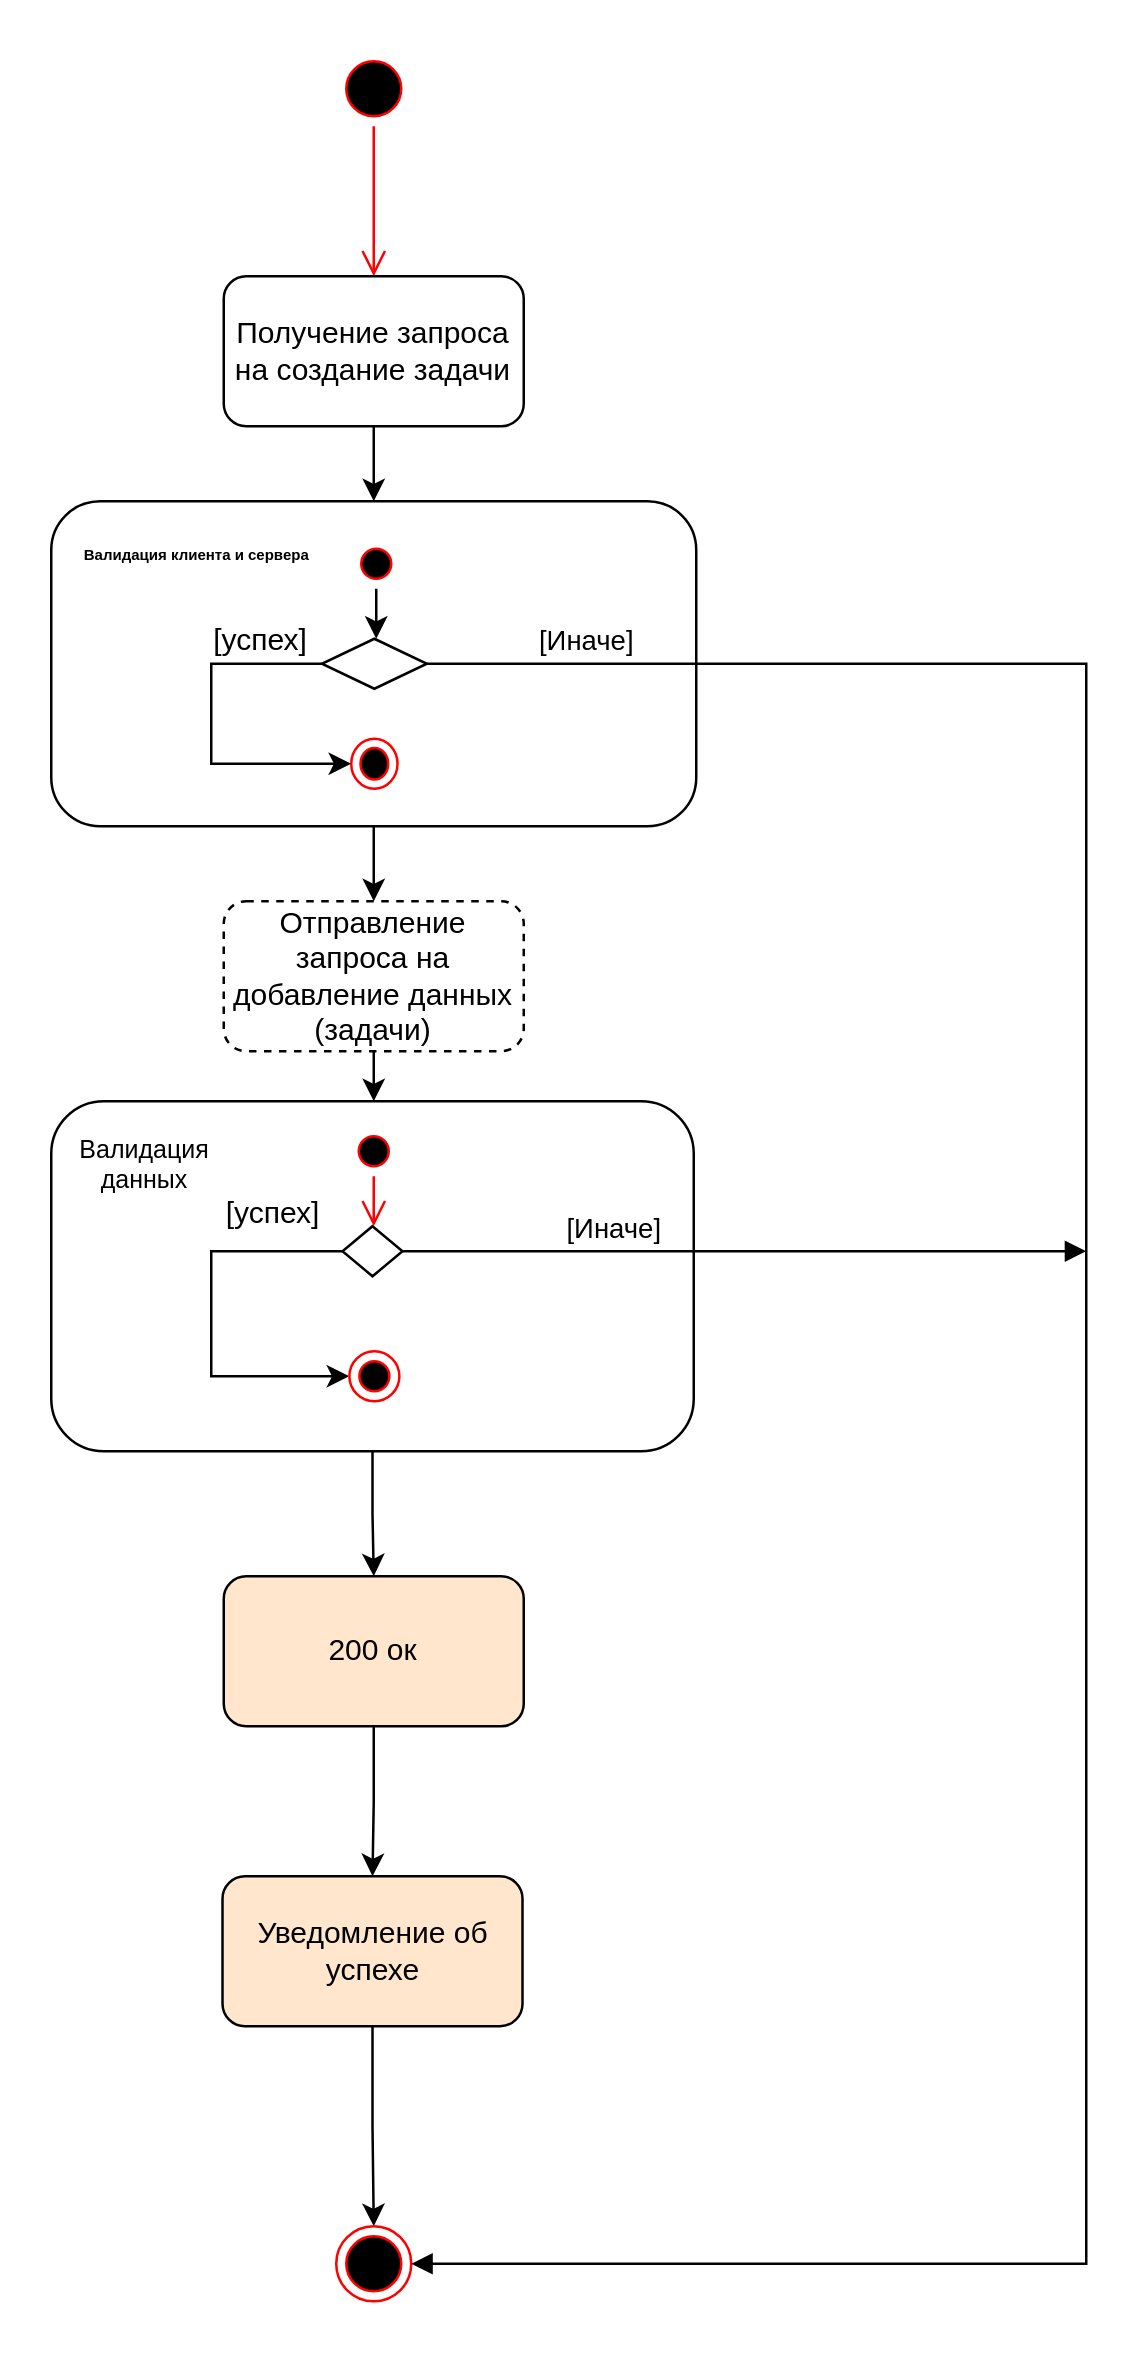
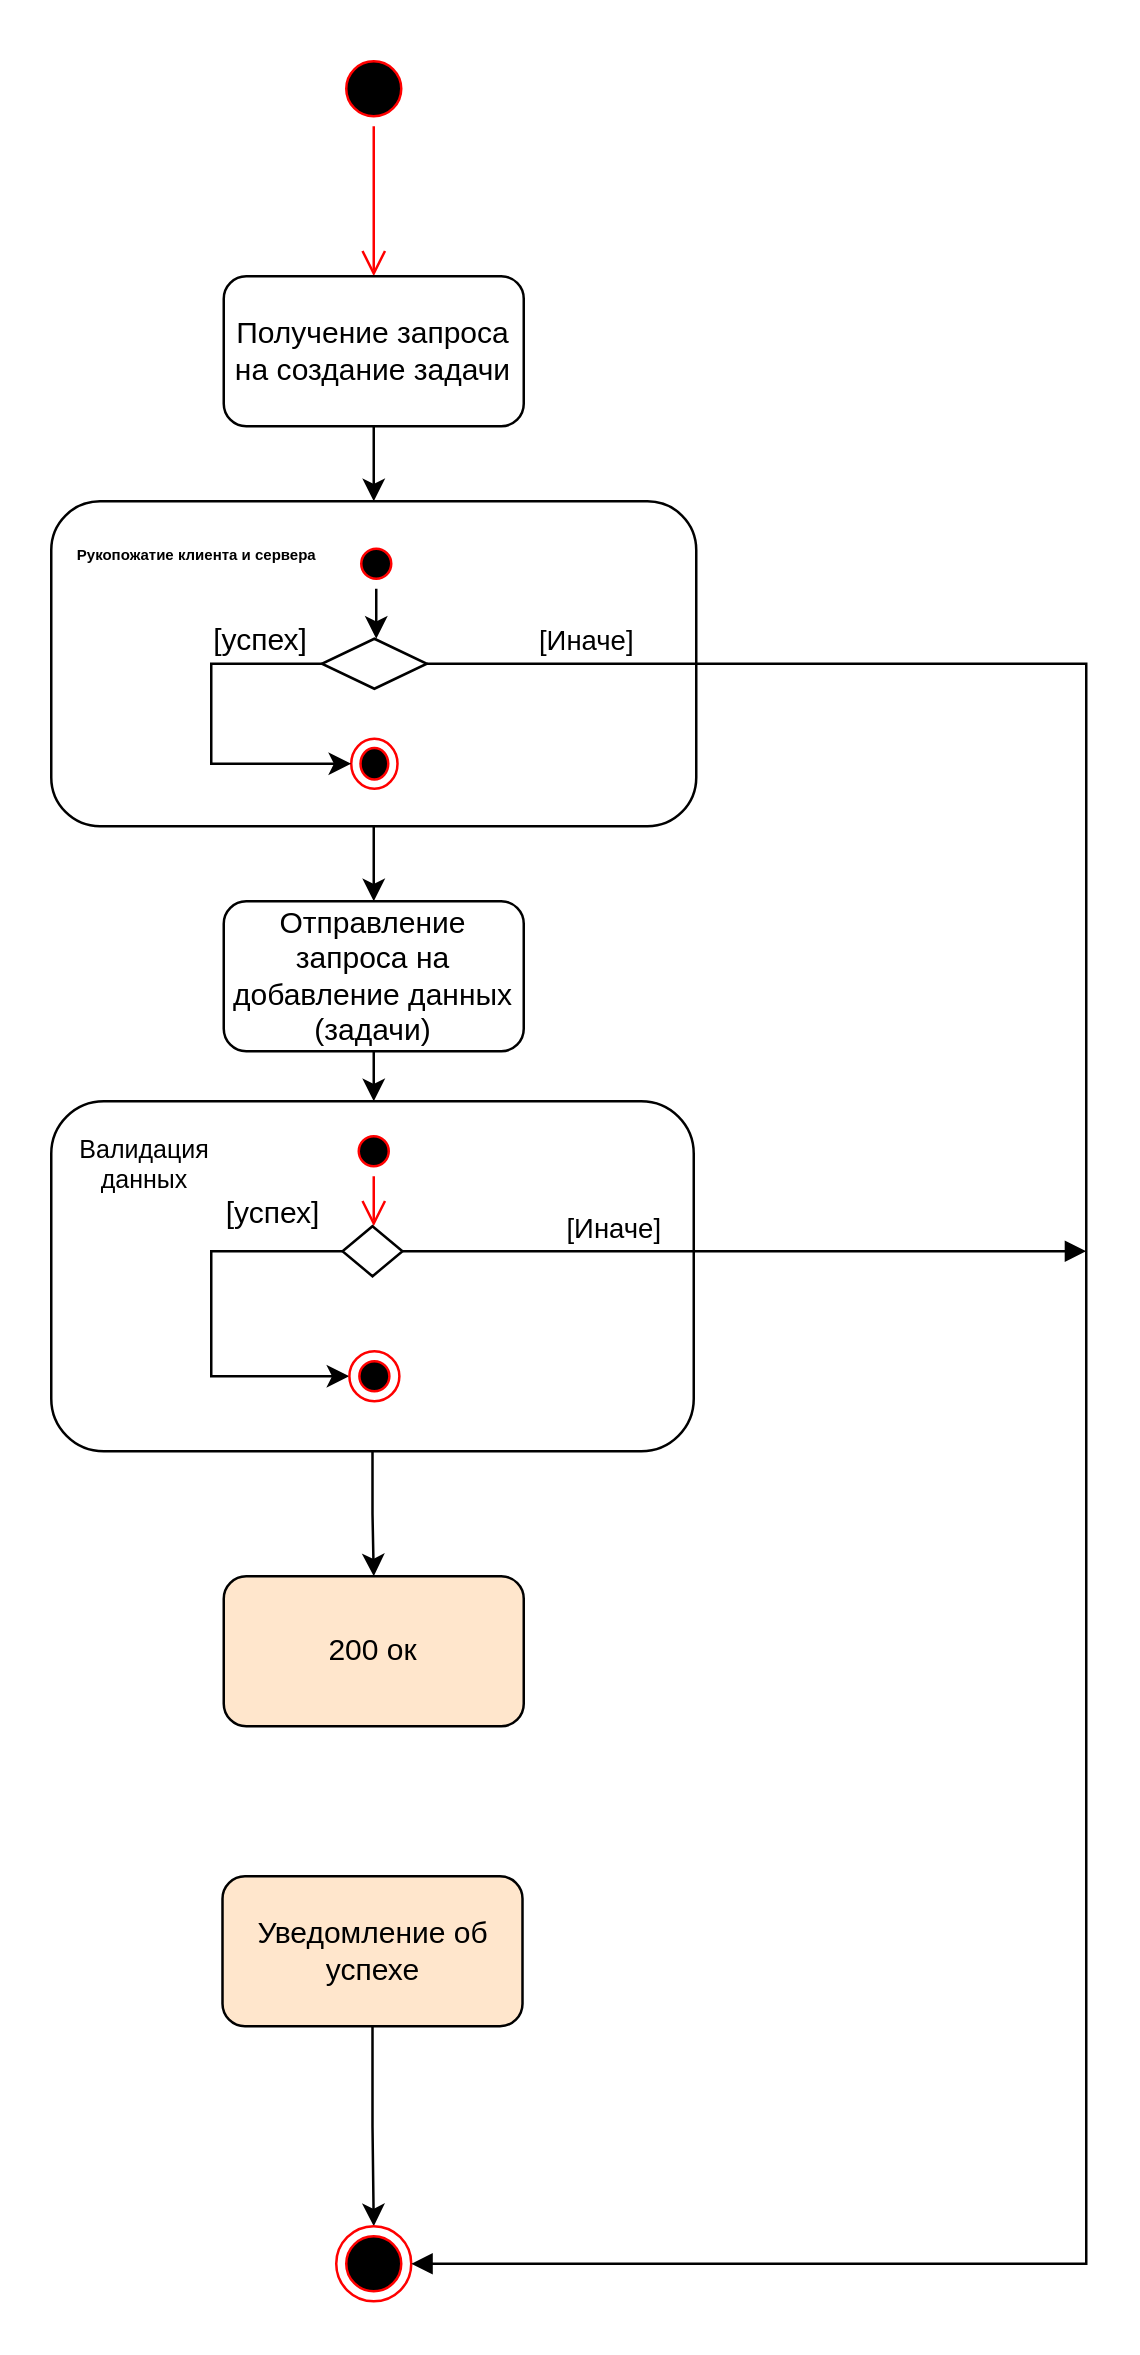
(198, 556) -> (198, 556)
(374, 976) -> (374, 976)
(374, 1793) -> none
